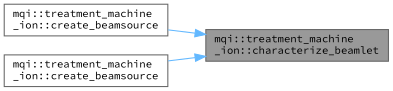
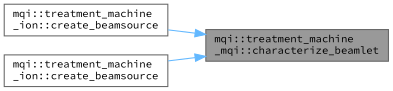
(297, 45) -> (297, 45)
